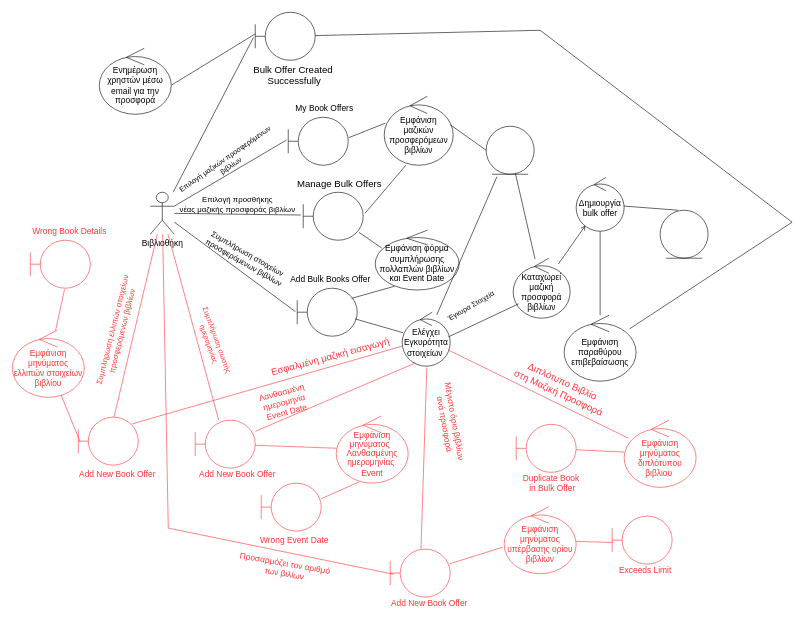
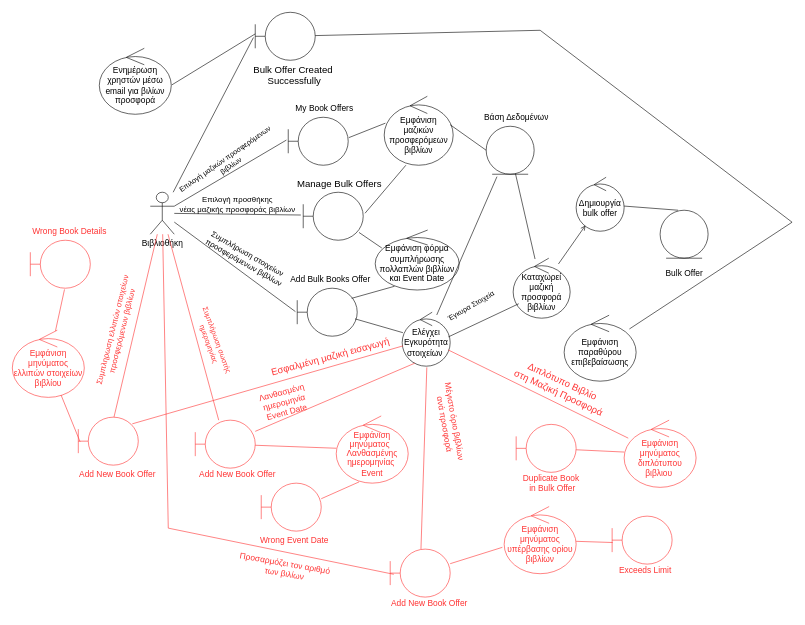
(135, 86) -> (135, 86)
none -> (516, 117)
(600, 273) -> none
none -> (684, 273)
